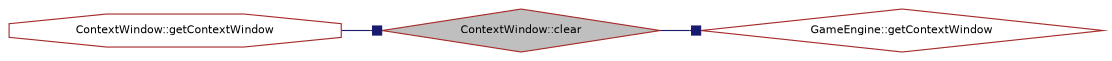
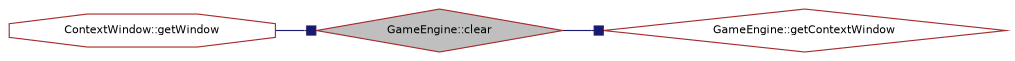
(175, 31) -> (142, 31)
(521, 31) -> (439, 31)
